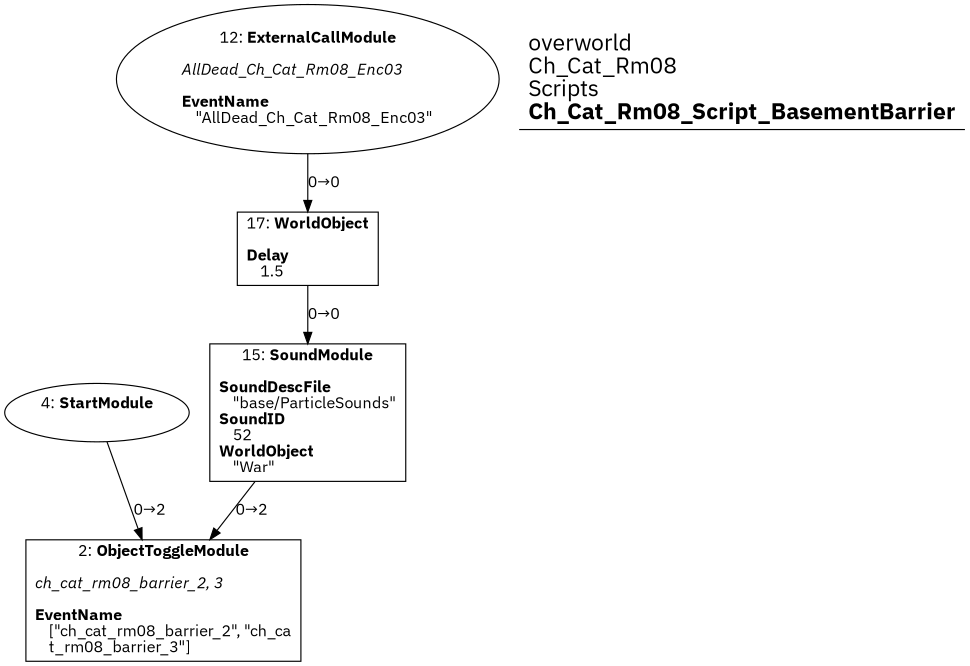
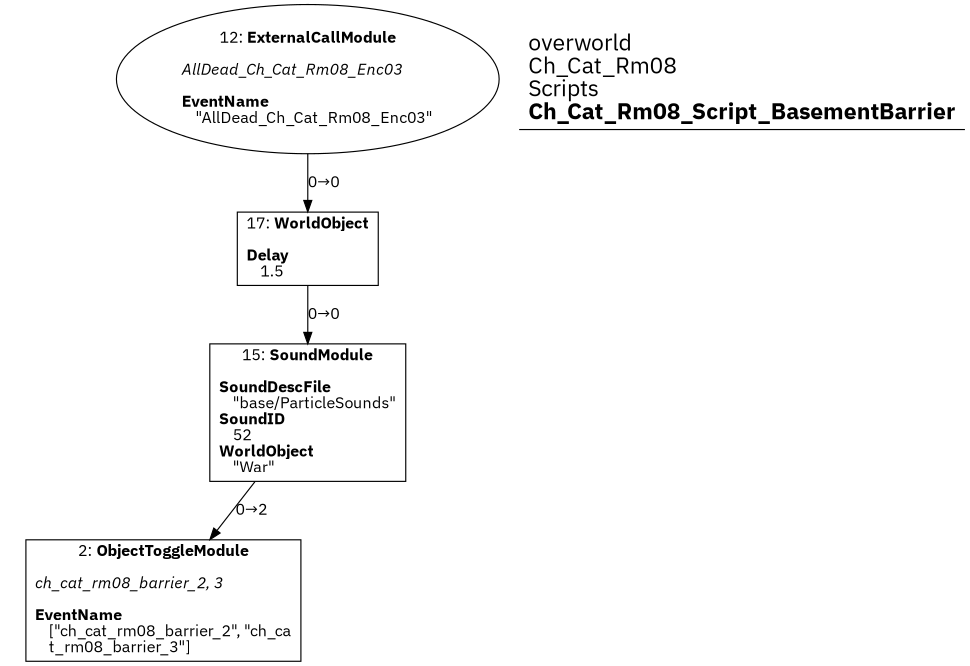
(97, 413) -> none
